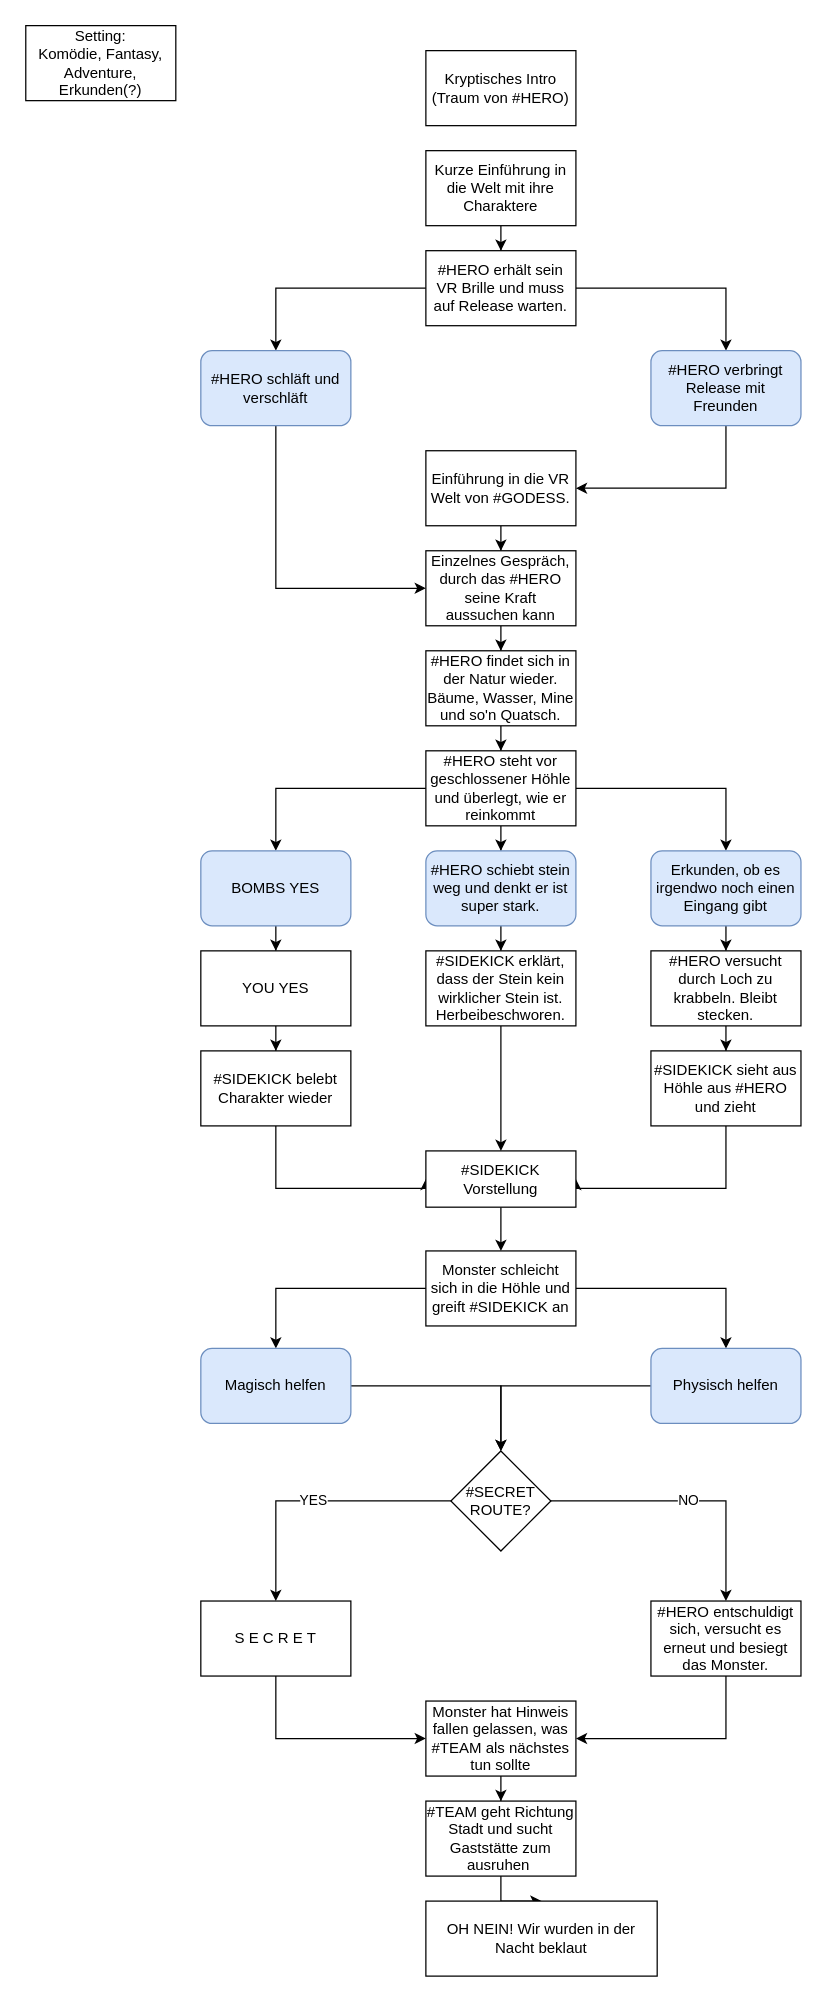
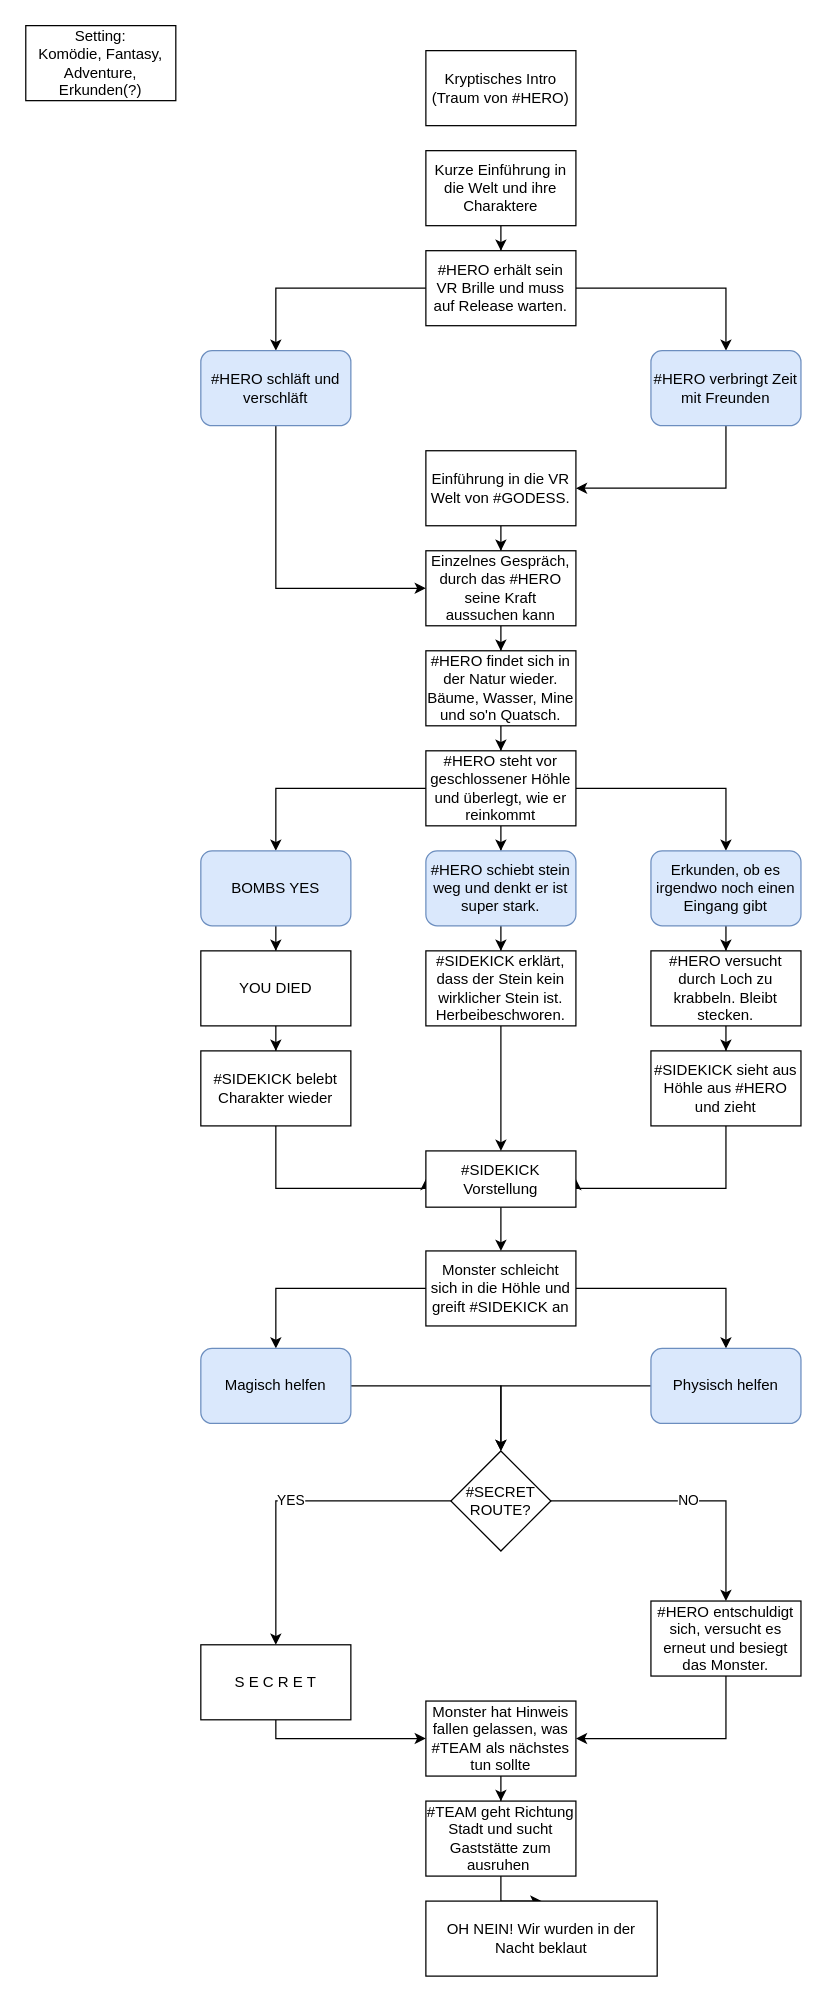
(501, 188) -> (501, 188)
(726, 388) -> (726, 388)
(276, 988) -> (276, 988)
(276, 1638) -> (276, 1682)
